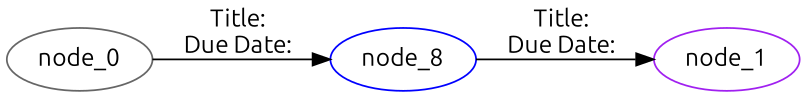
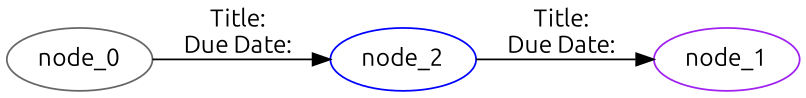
(403, 59) -> (403, 59)
